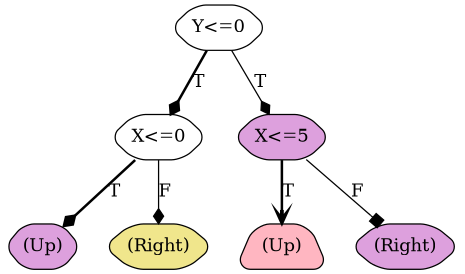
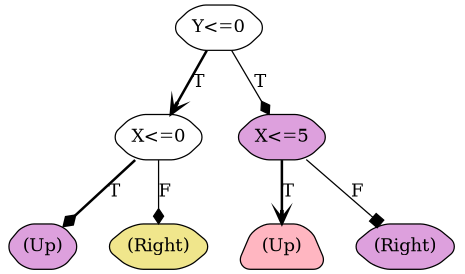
(192, 77) -> (192, 77)
